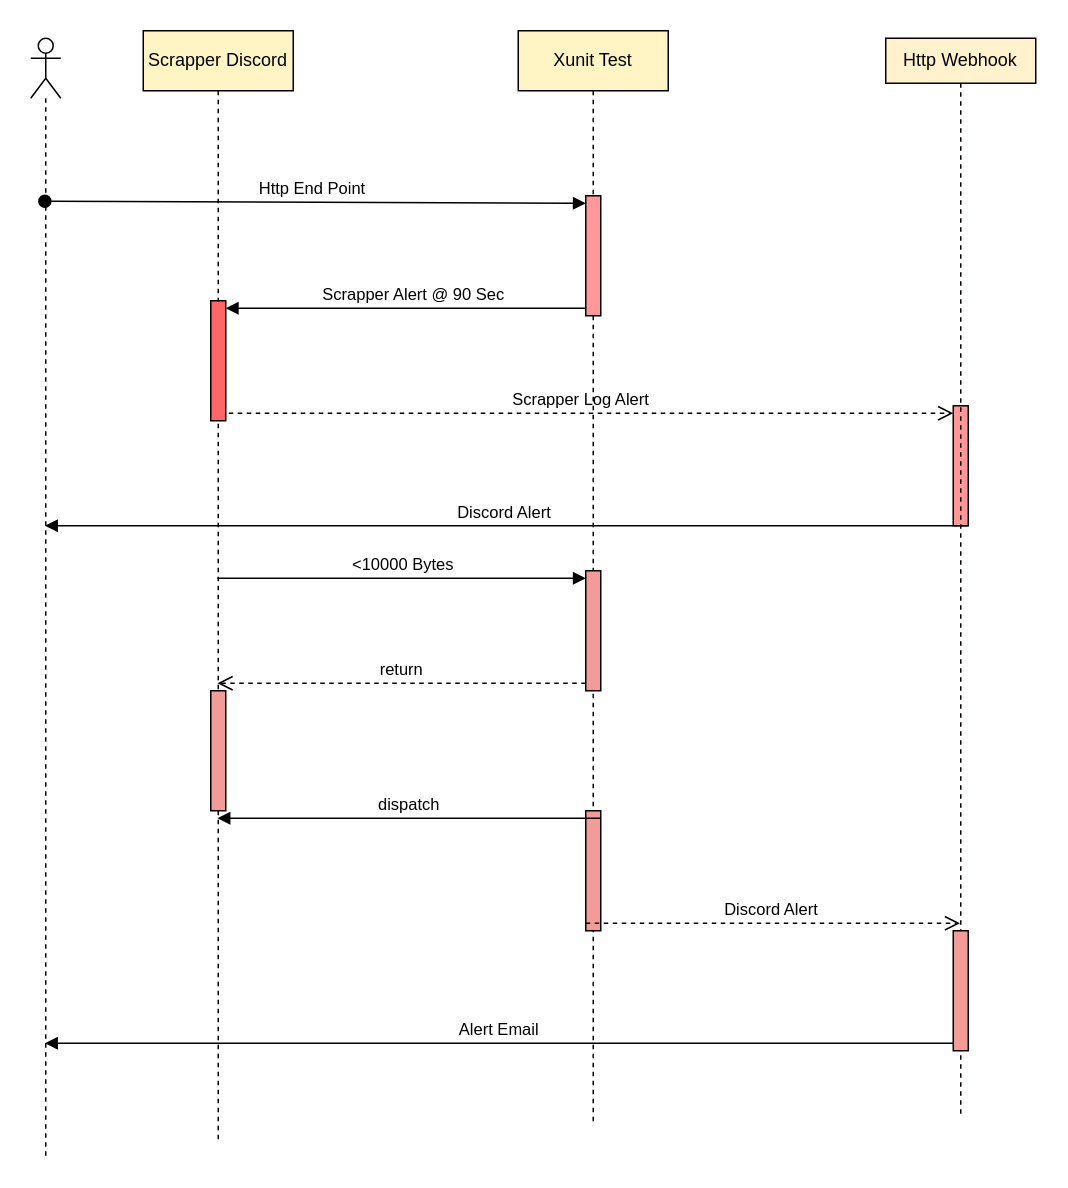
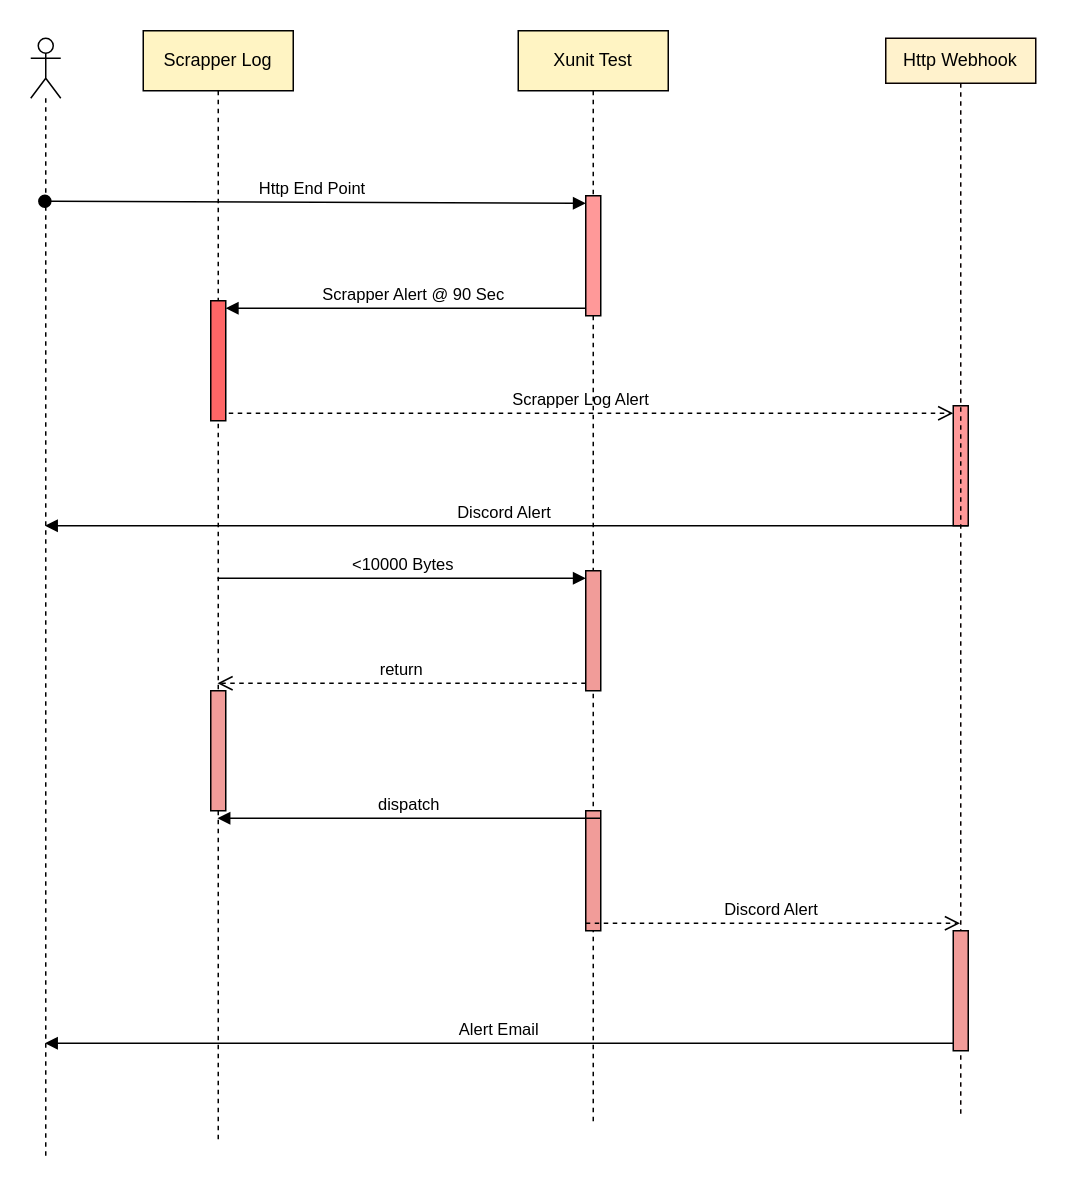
(218, 61) -> (218, 61)
